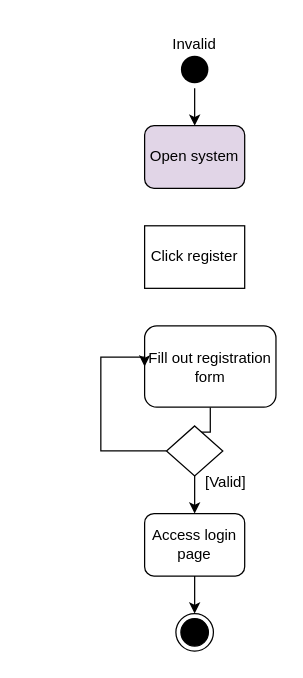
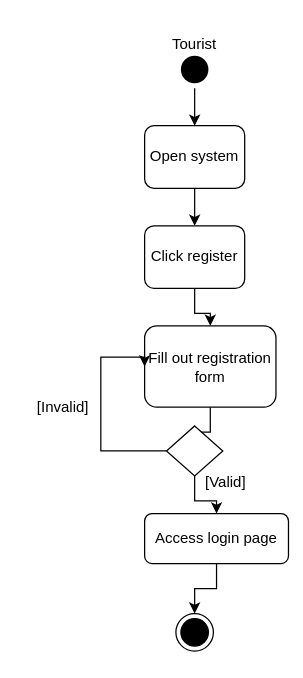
(194, 44) -> (194, 44)
(194, 157) -> (194, 157)
none -> (194, 211)
(194, 257) -> (194, 257)
none -> (194, 310)
none -> (63, 407)
(194, 544) -> (216, 538)
